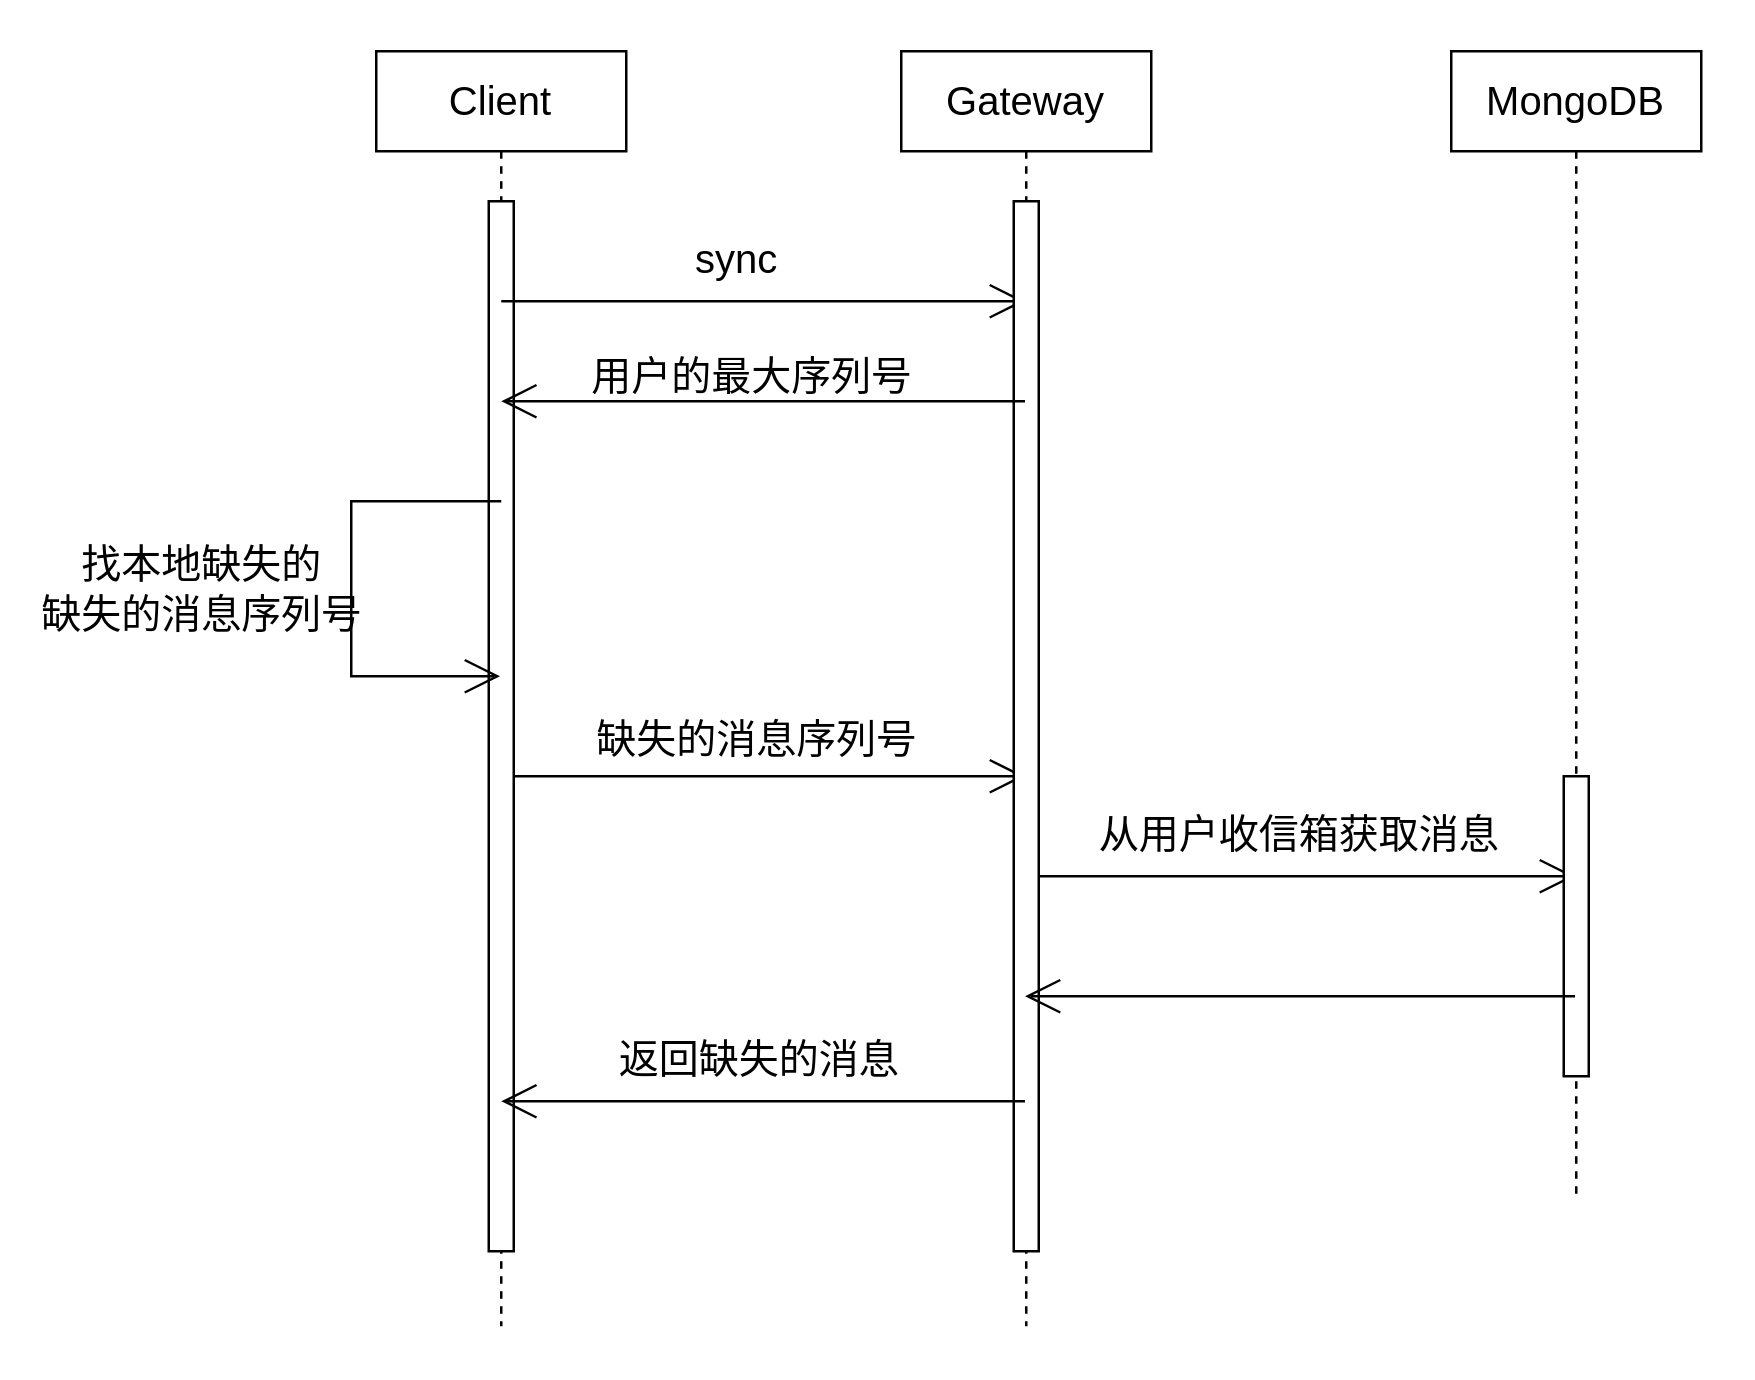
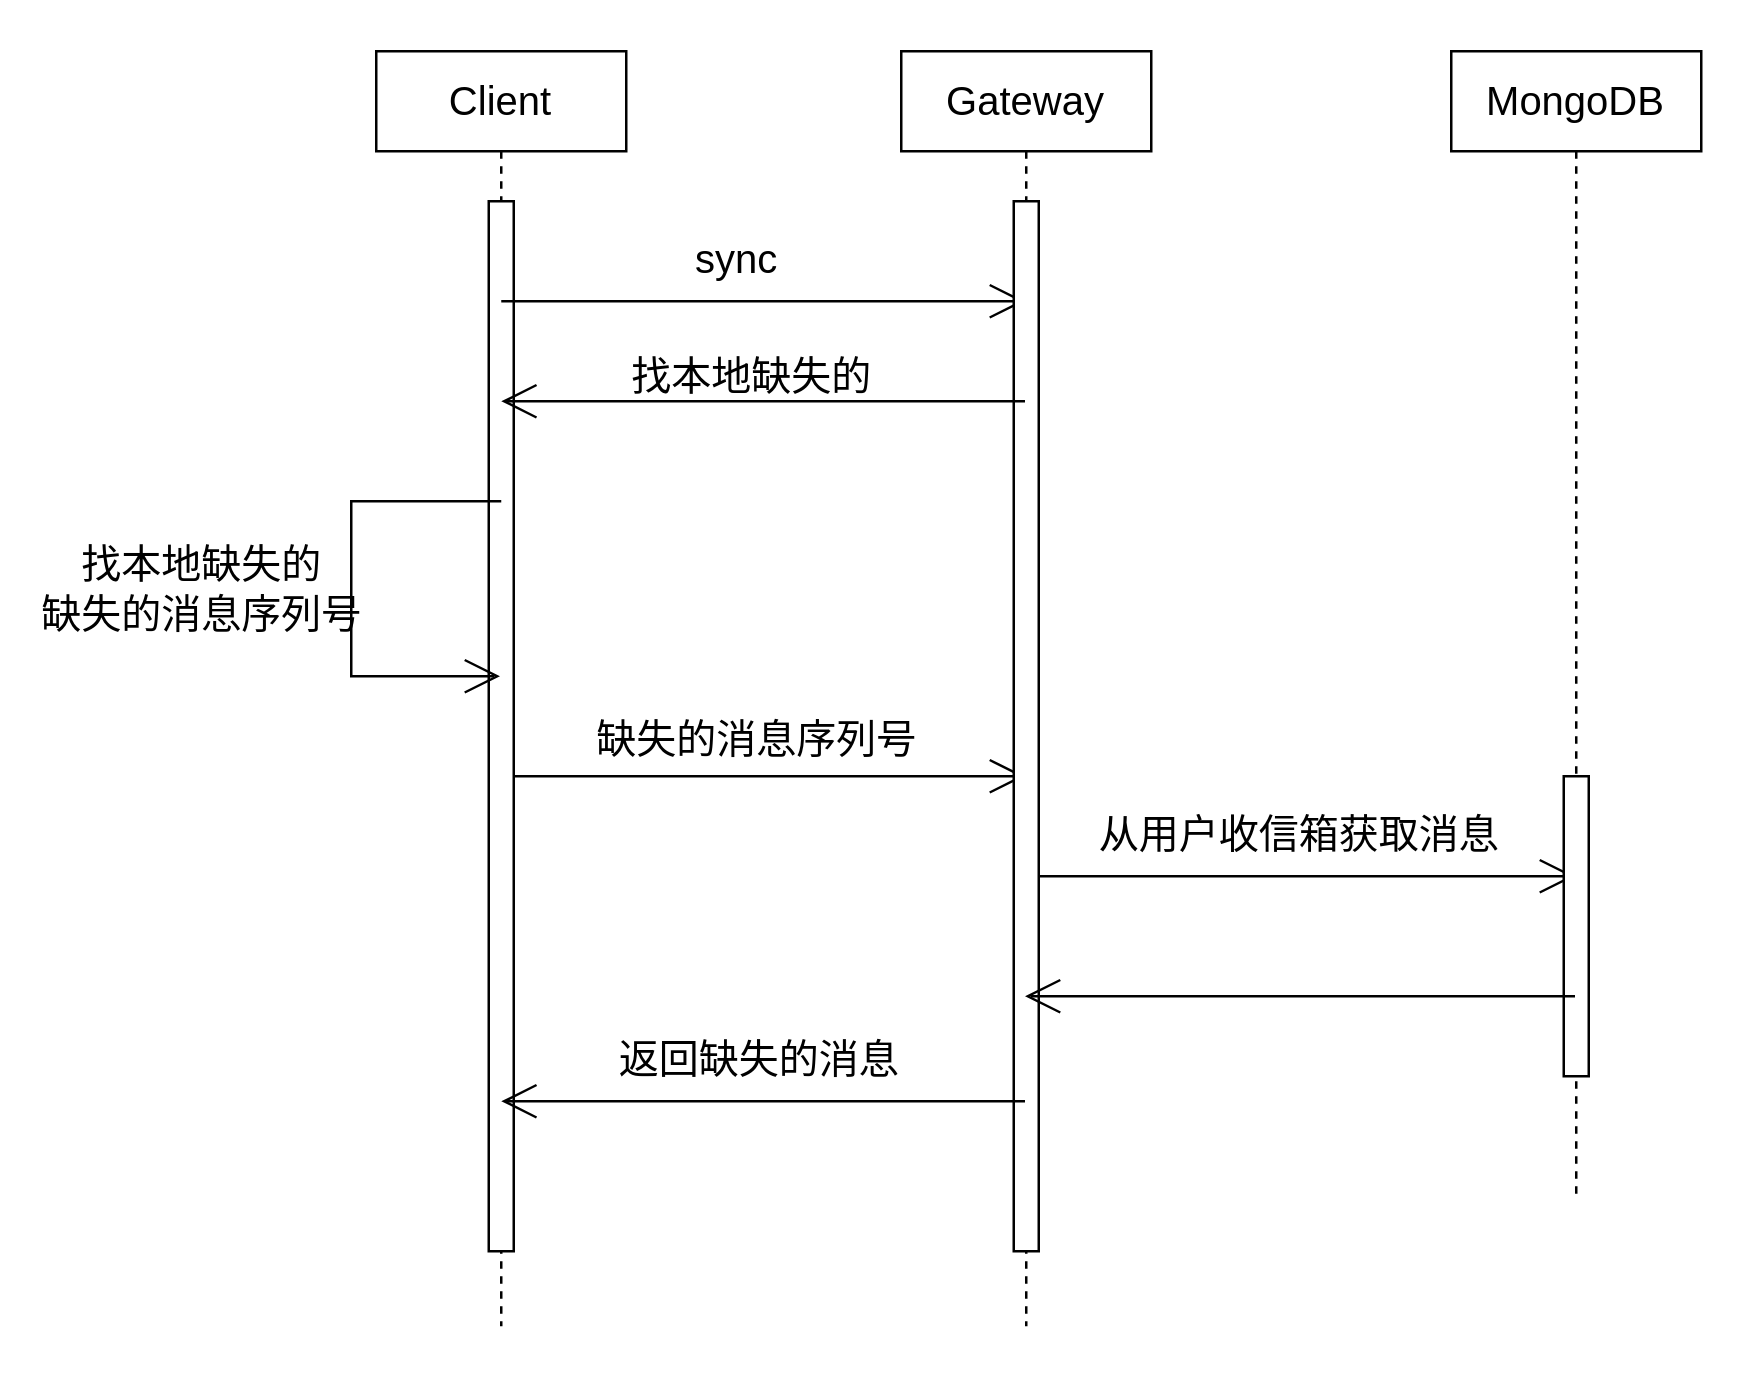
(753, 376) -> (753, 376)
